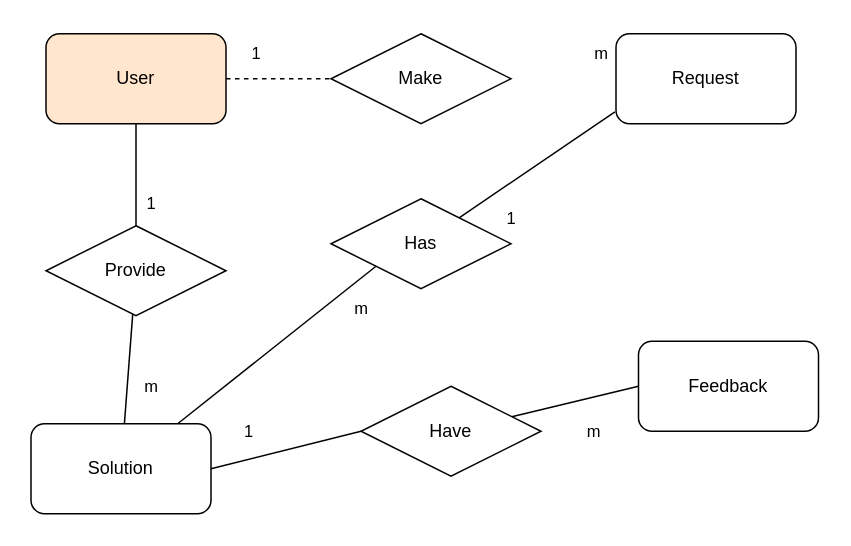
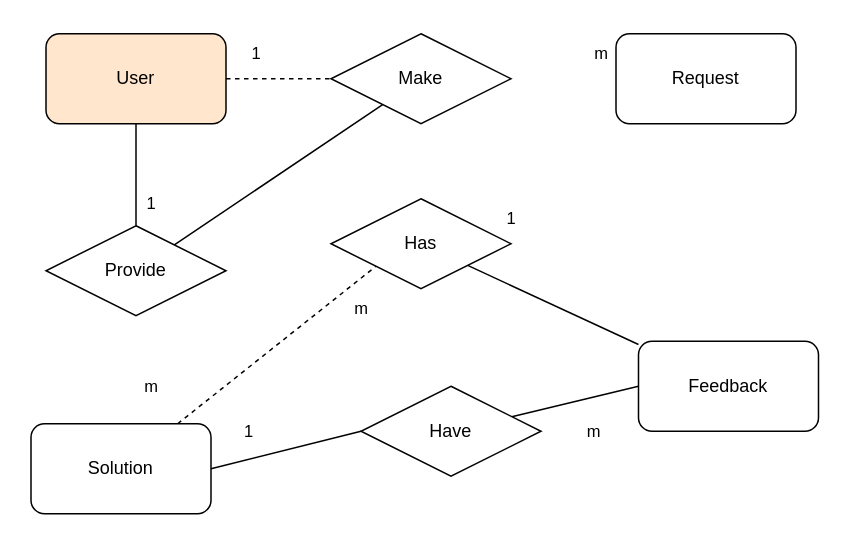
(537, 165) -> (553, 305)
(278, 344) -> (278, 344)
(128, 368) -> (278, 175)
